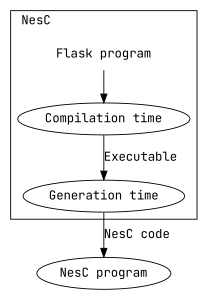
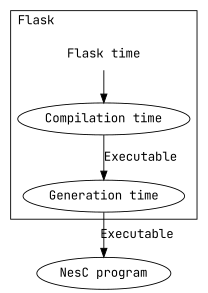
(36, 21) -> (36, 21)
(104, 54) -> (104, 54)
(137, 235) -> (137, 235)
